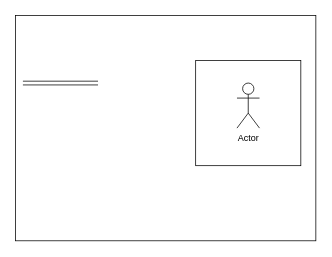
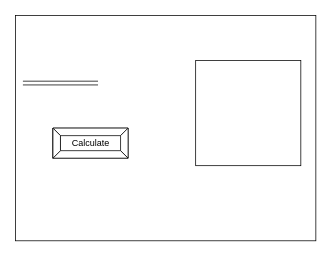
(248, 105) -> none
none -> (90, 143)
